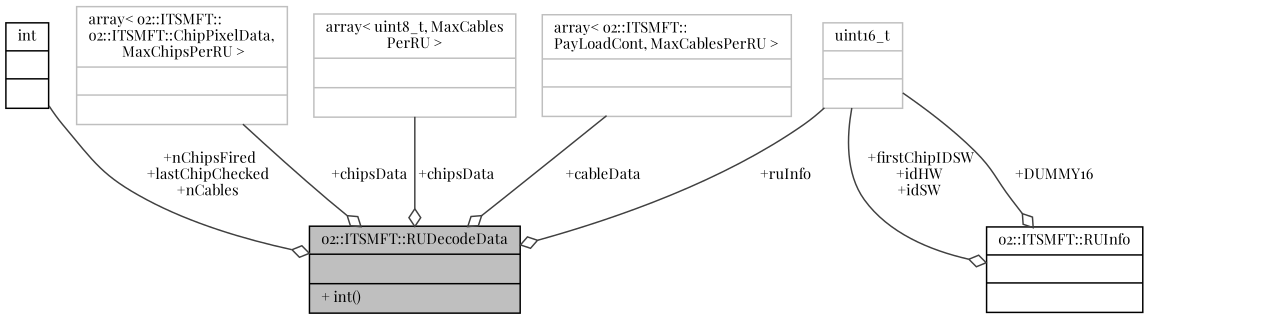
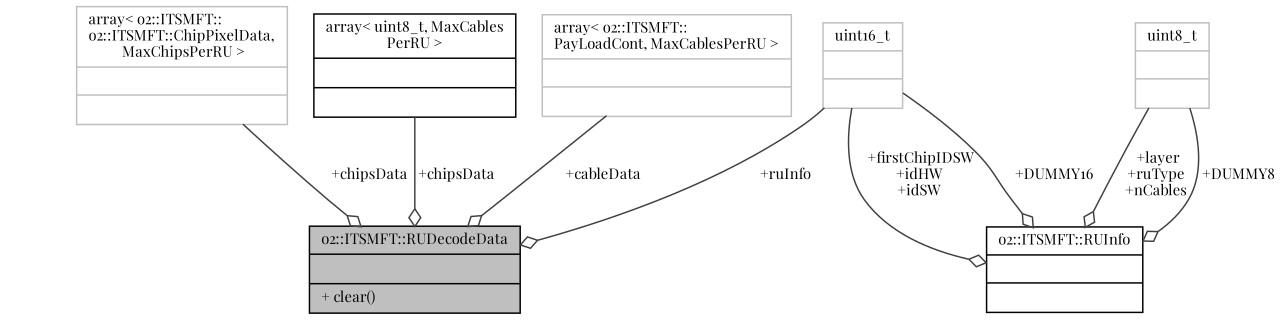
(27, 66) -> none
(415, 66) -> (415, 66)
none -> (1172, 66)
(342, 298) -> (349, 298)
